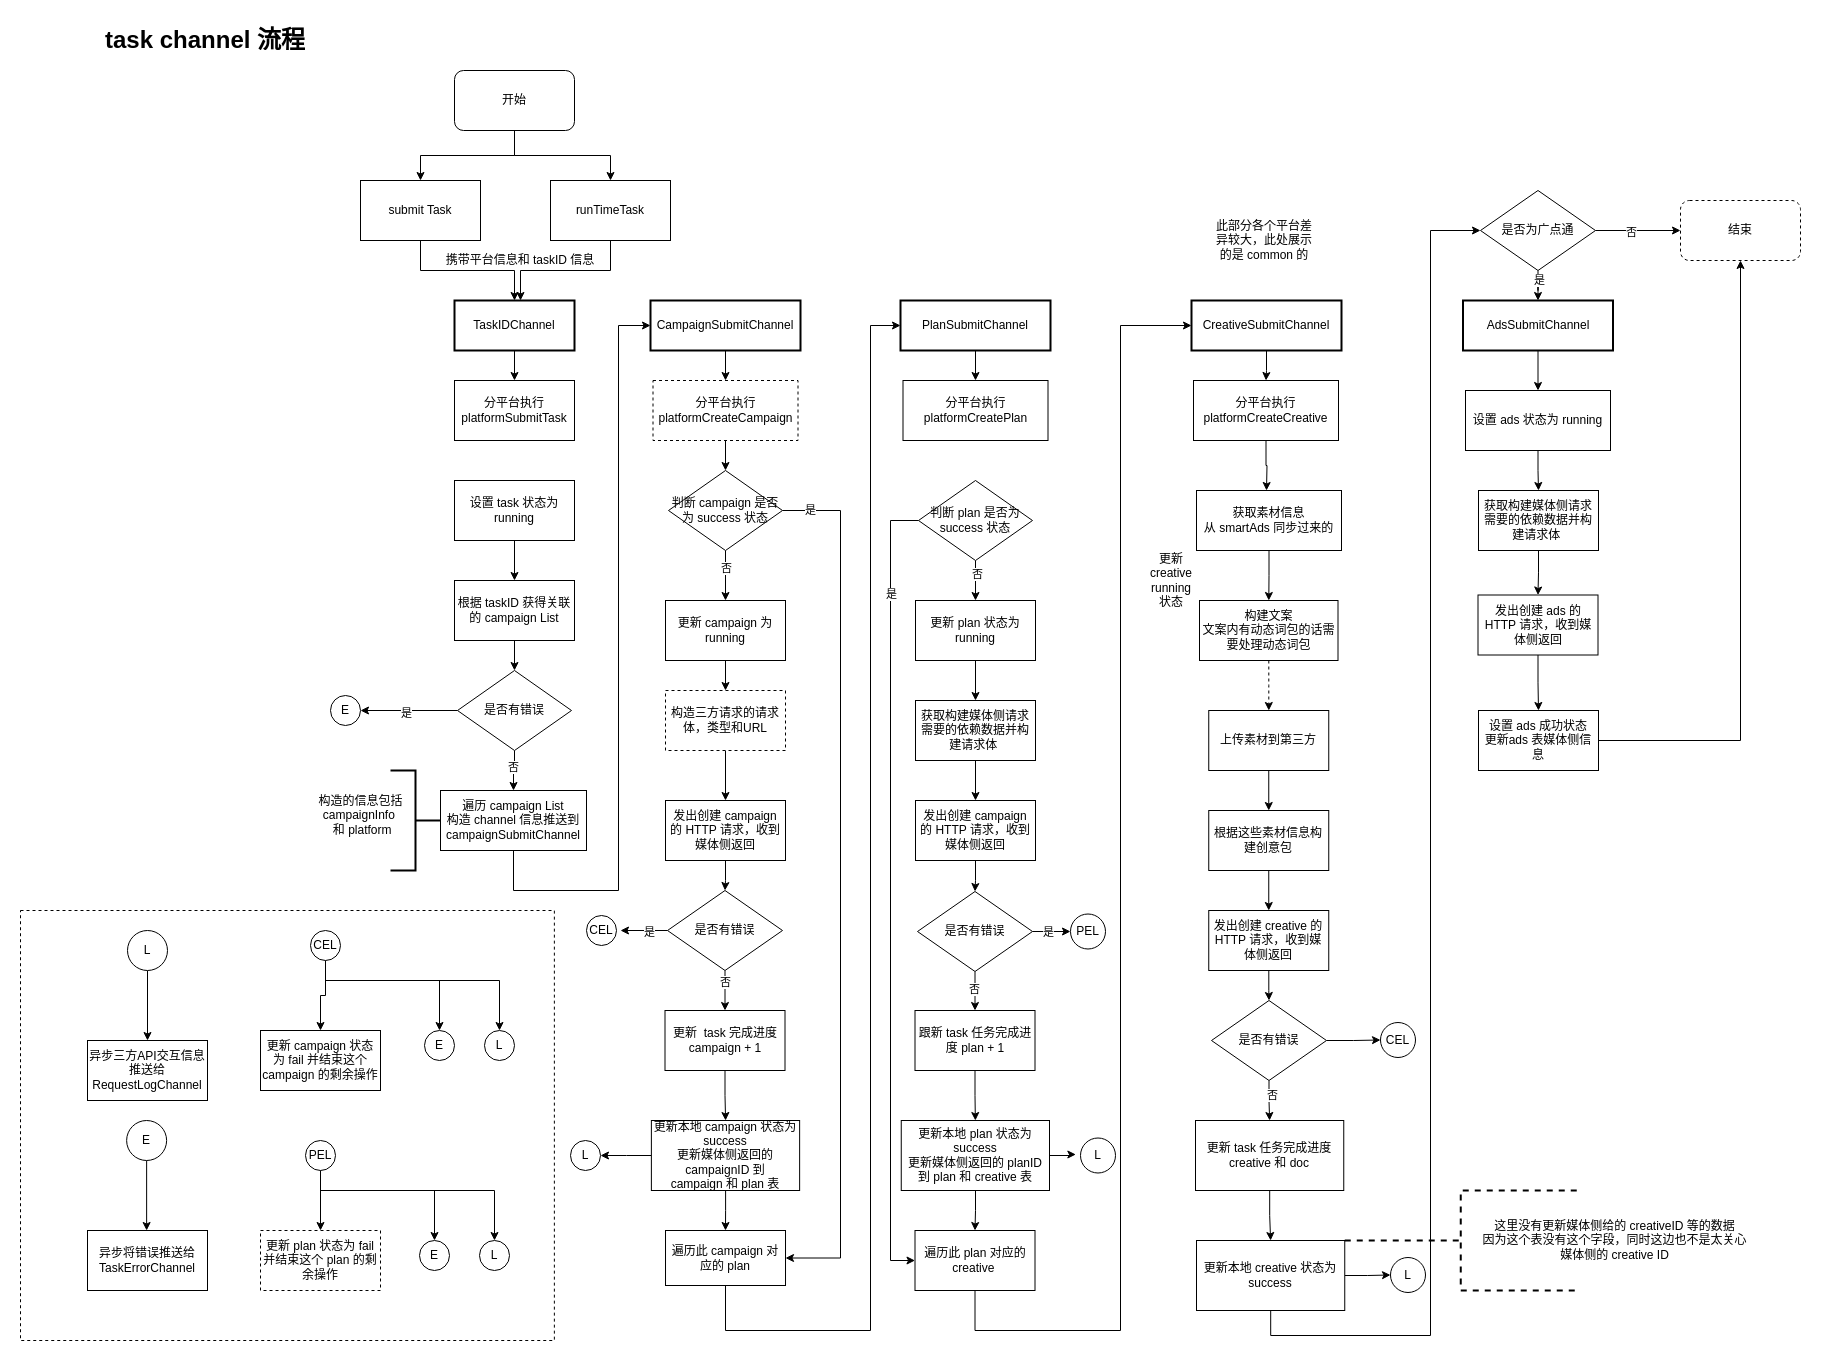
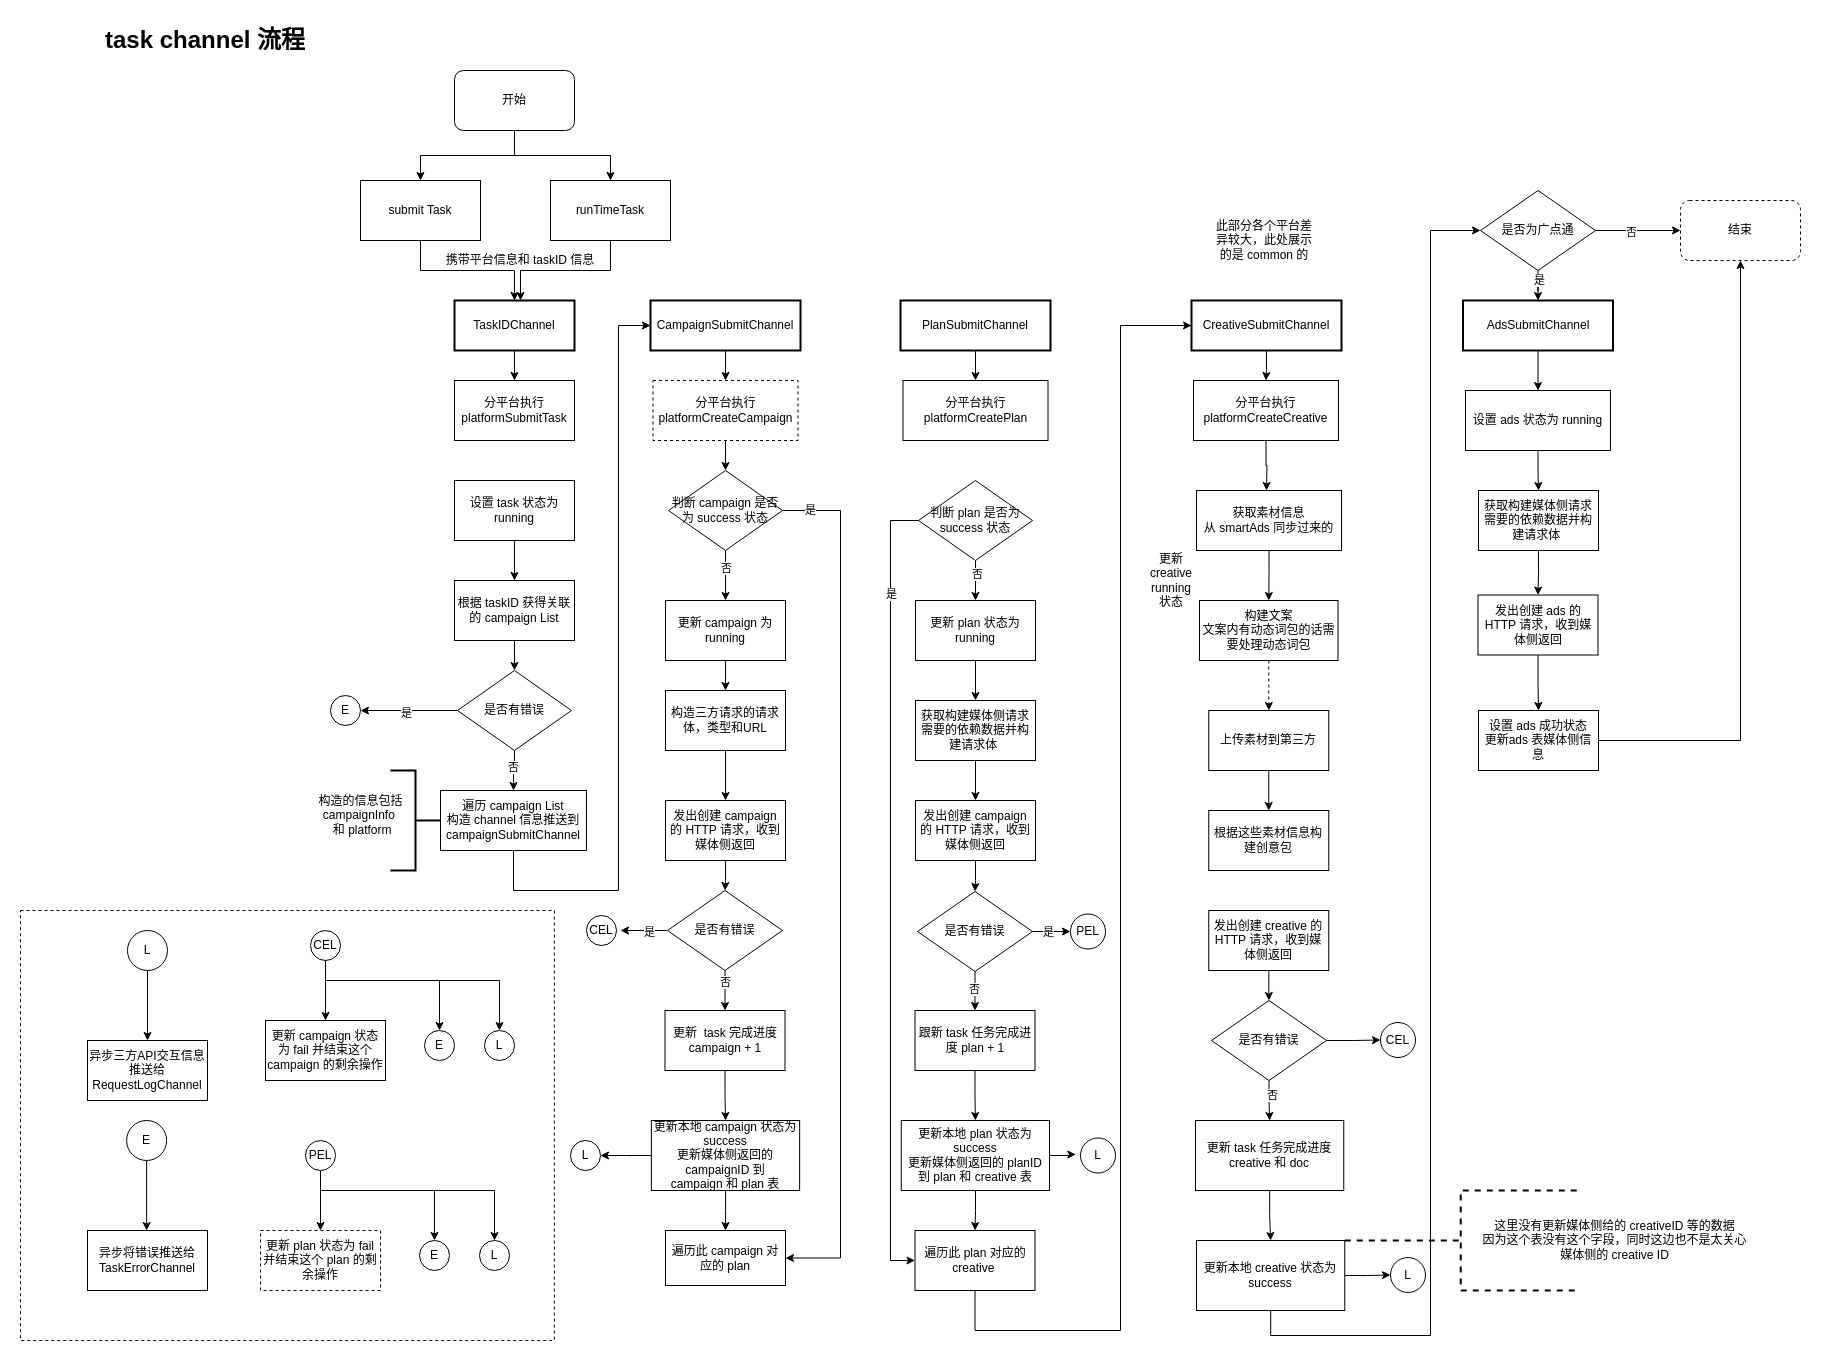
(726, 721) -> (726, 721)
(1269, 887) -> none
(871, 912) -> none
(321, 1061) -> (326, 1051)
